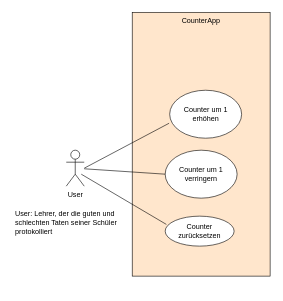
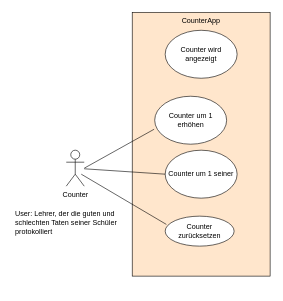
none -> (201, 54)
(206, 114) -> (191, 120)
(201, 174) -> (201, 174)
(76, 195) -> (76, 195)
